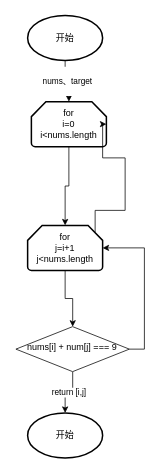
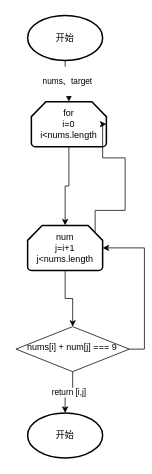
(65, 248) -> (65, 248)
